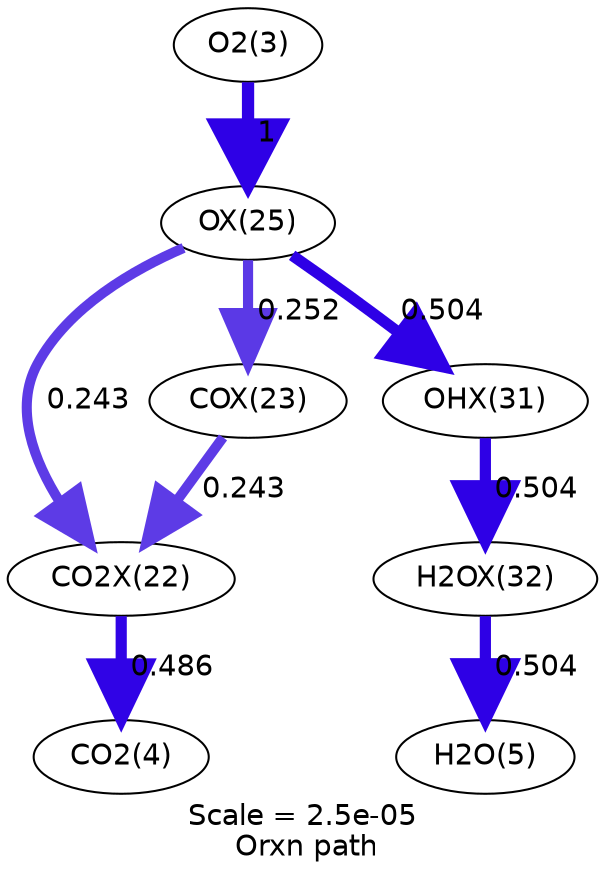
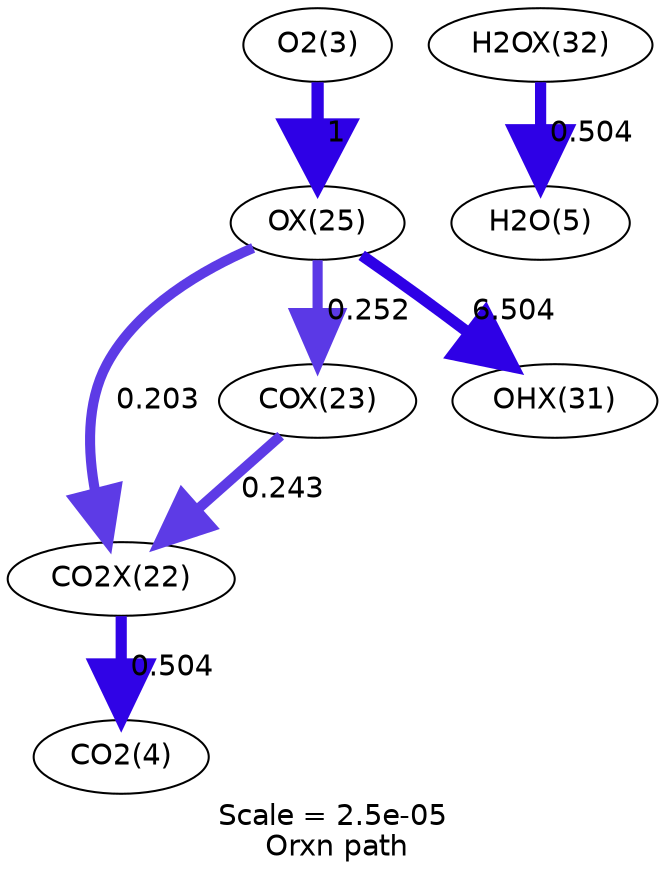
(438, 312) -> (510, 312)
(84, 401) -> (154, 401)
(485, 462) -> none
(168, 668) -> (168, 668)
